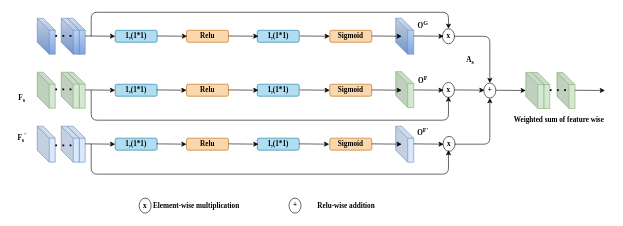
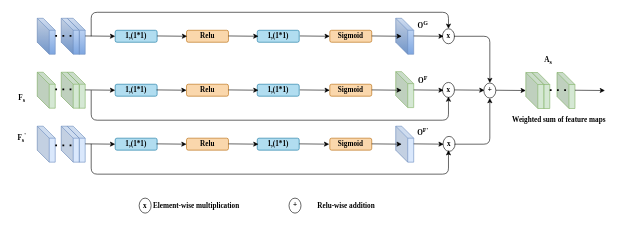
(470, 60) -> (548, 60)
(559, 120) -> (559, 120)
